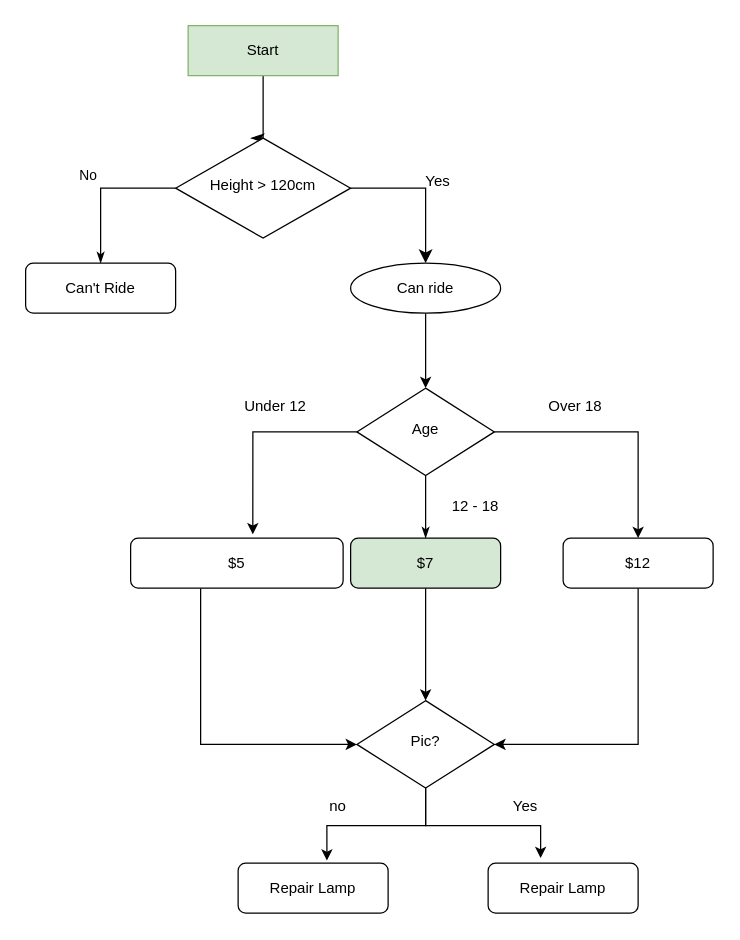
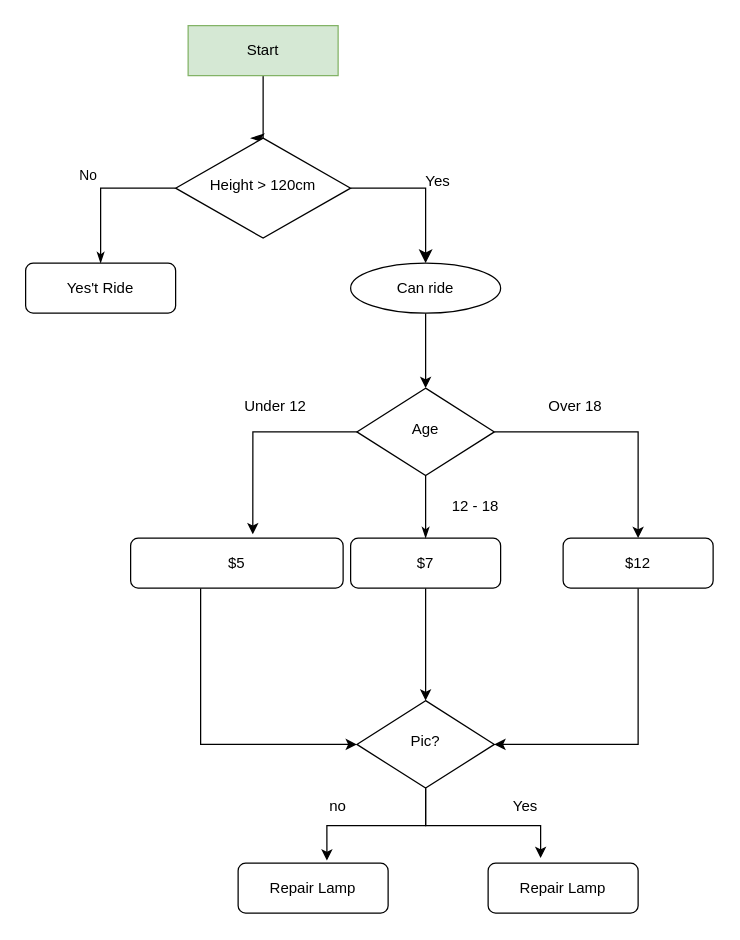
(101, 288) -> (101, 288)
(426, 563) -> (426, 563)
